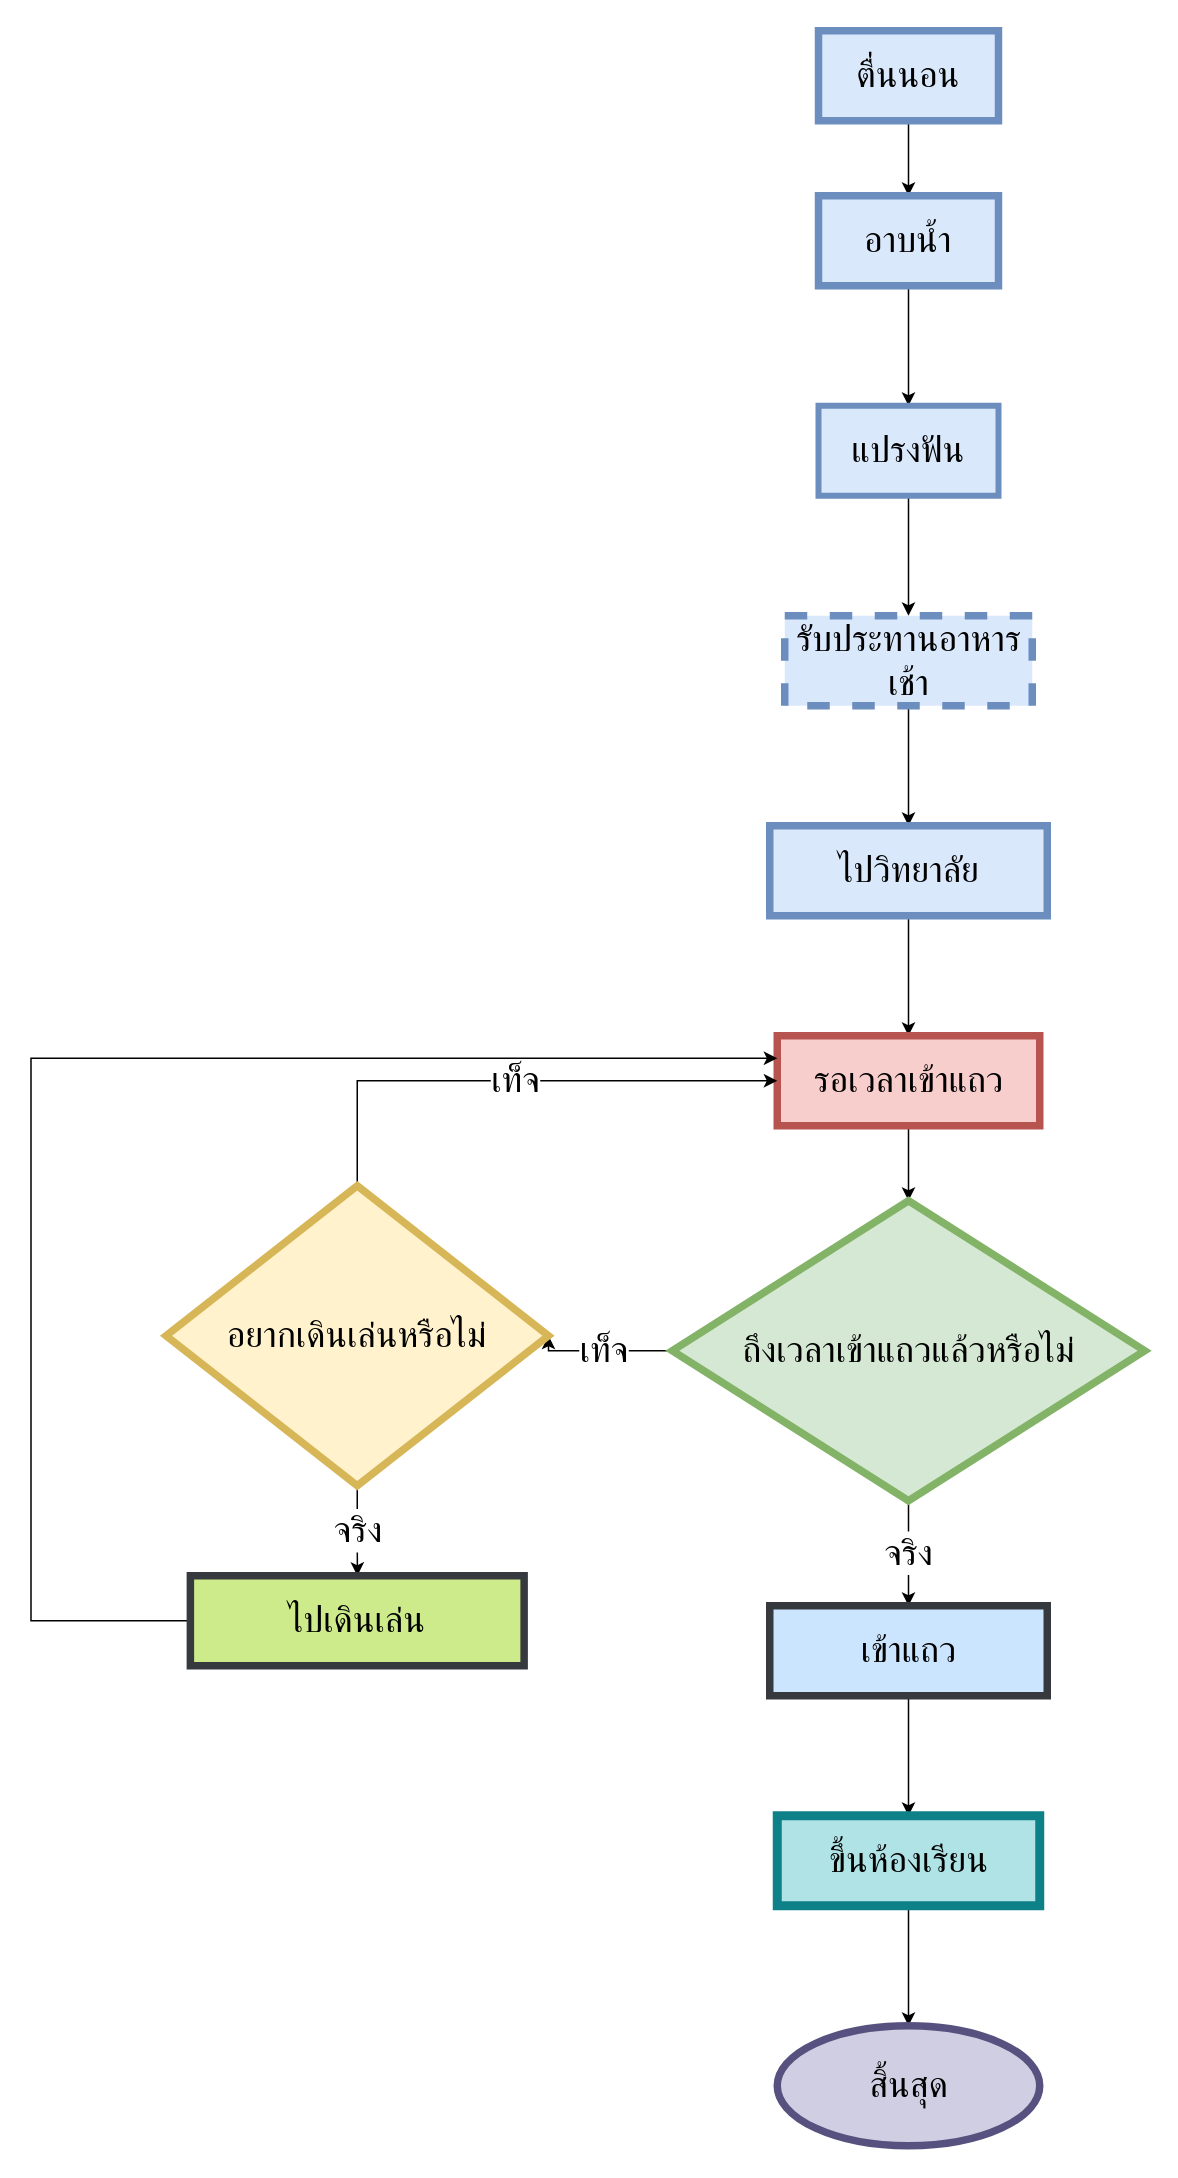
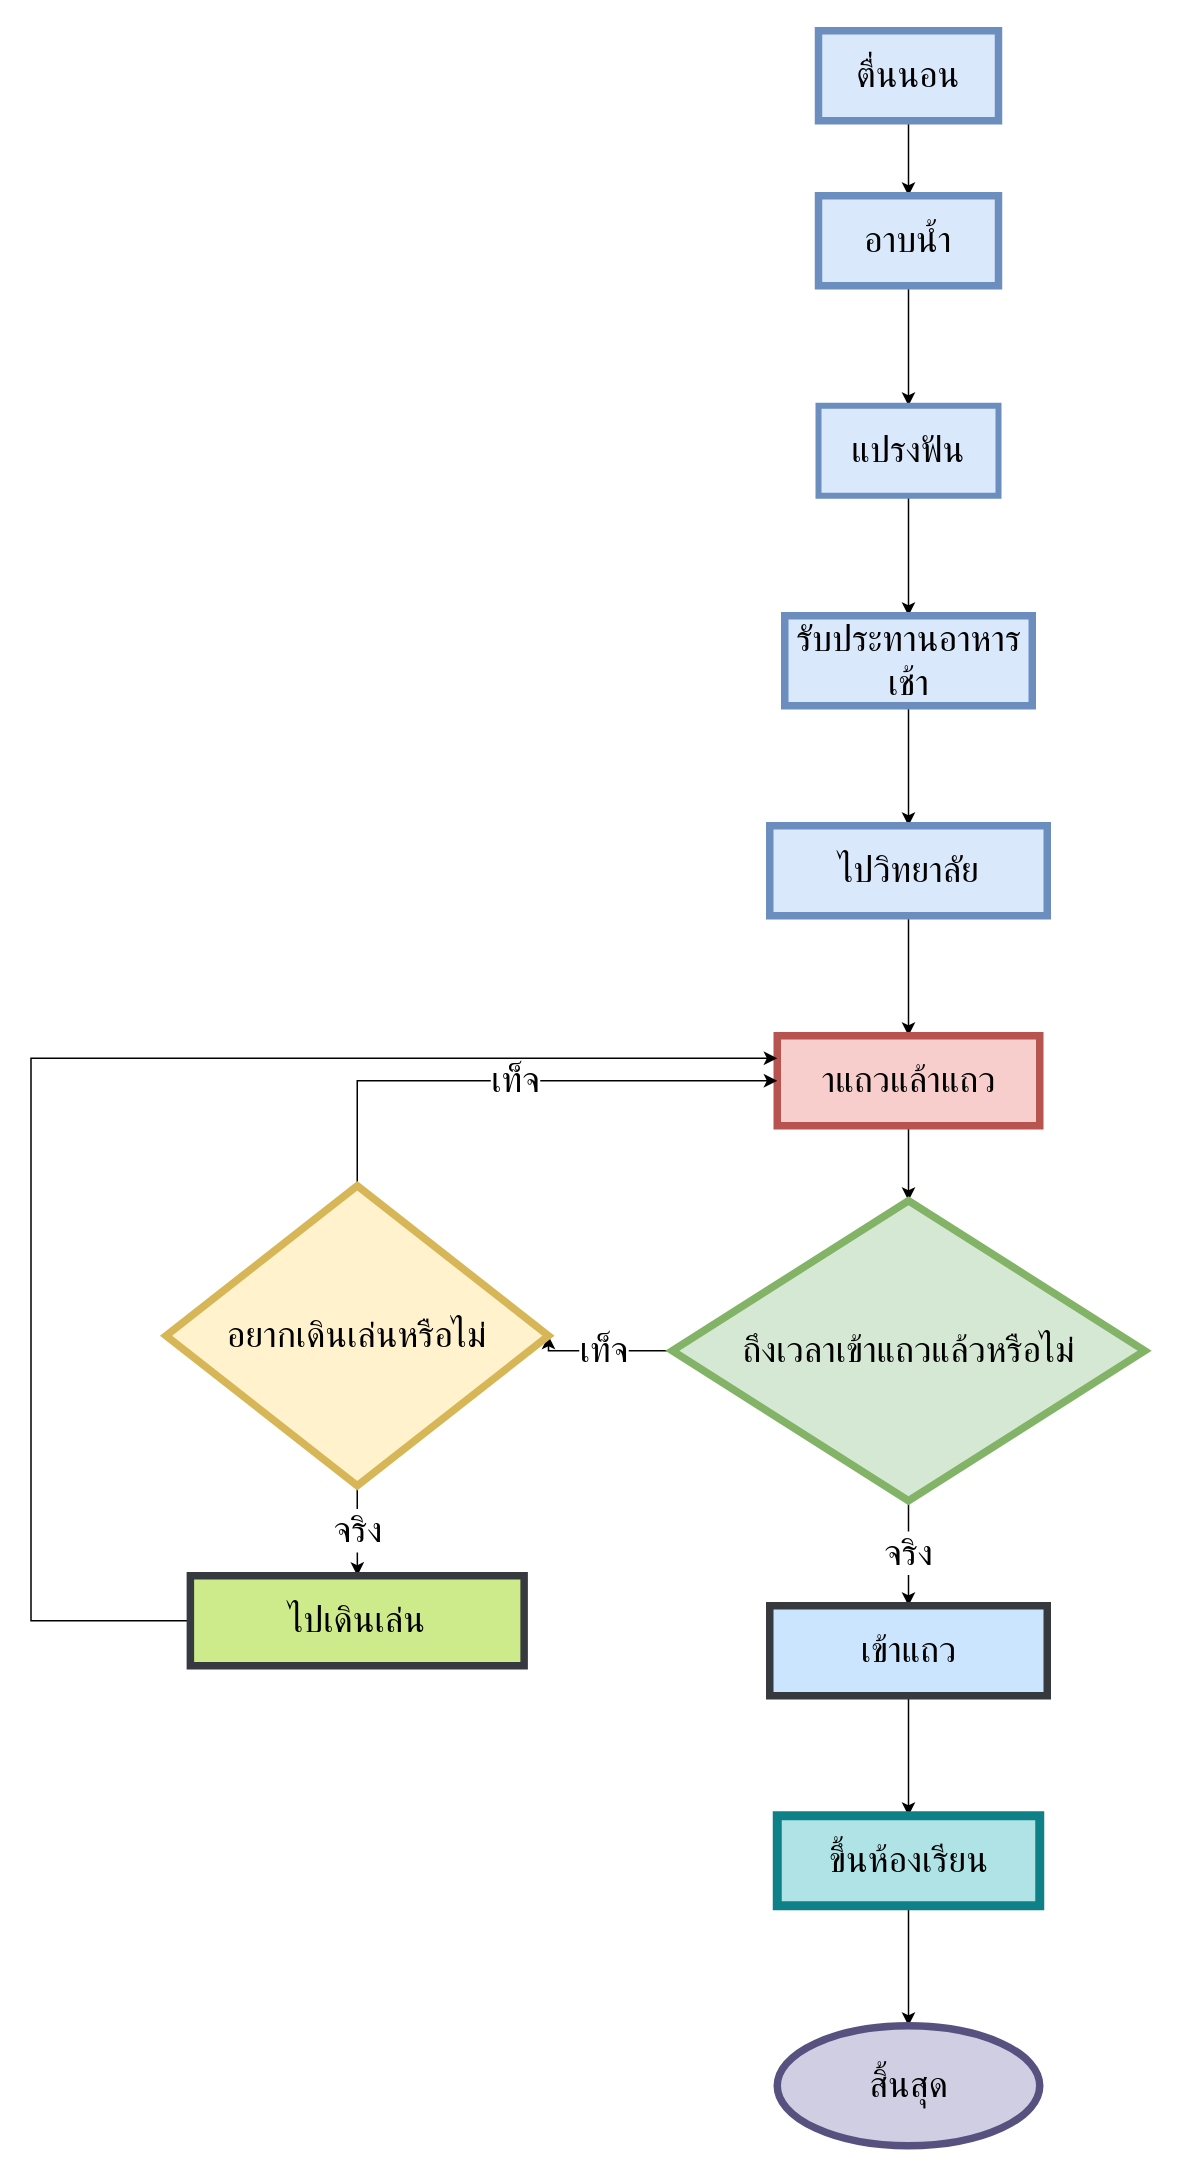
(908, 661) -> (908, 661)
(909, 1081) -> (909, 1081)
